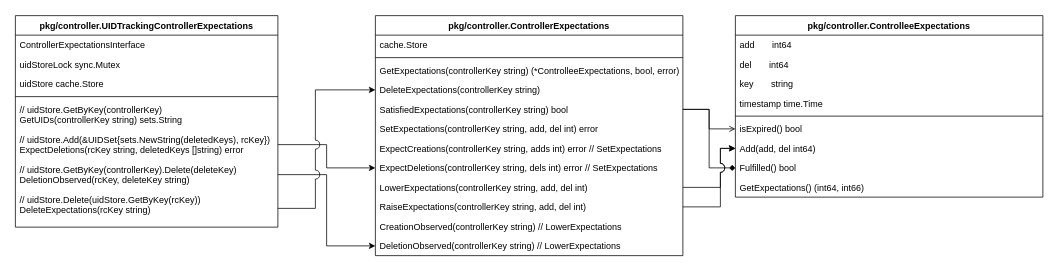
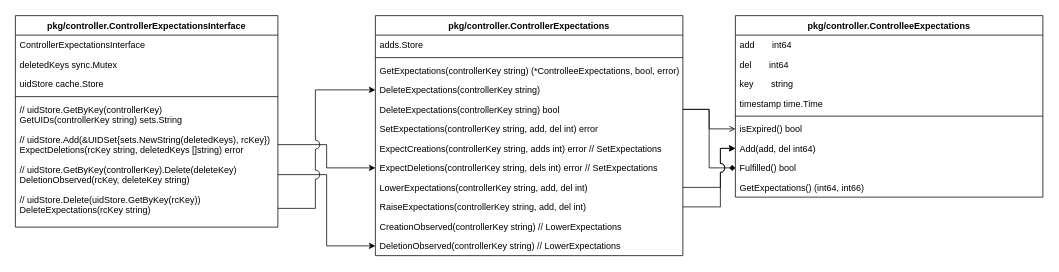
(146, 26) -> (146, 26)
(406, 45) -> (404, 45)
(74, 65) -> (71, 65)
(490, 110) -> (484, 110)
